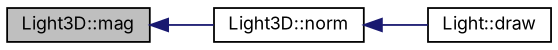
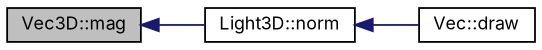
(78, 25) -> (74, 25)
(490, 25) -> (477, 25)
